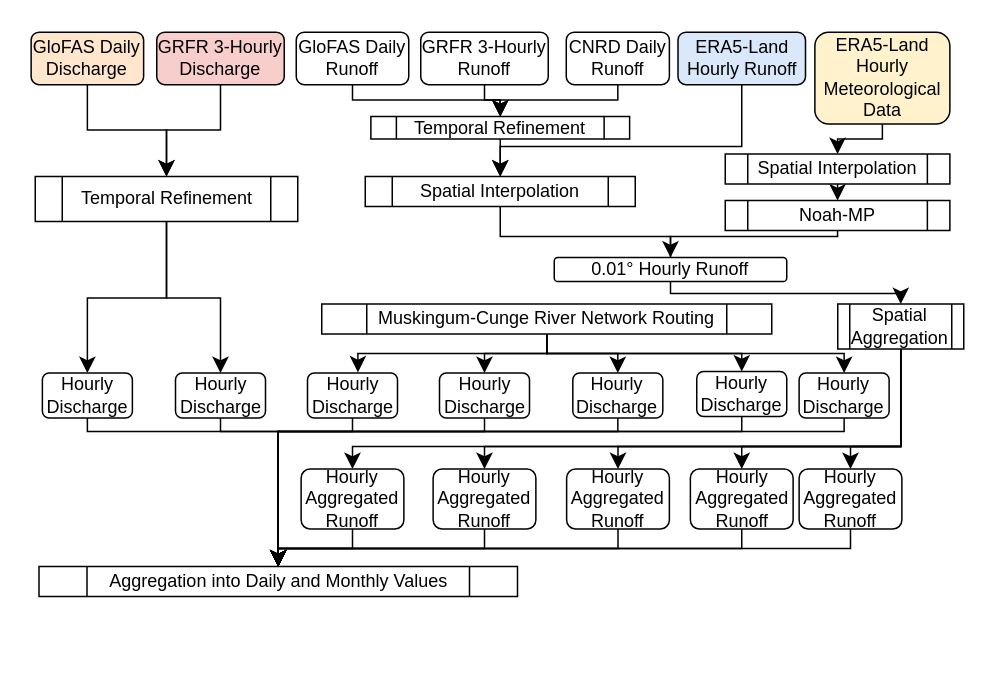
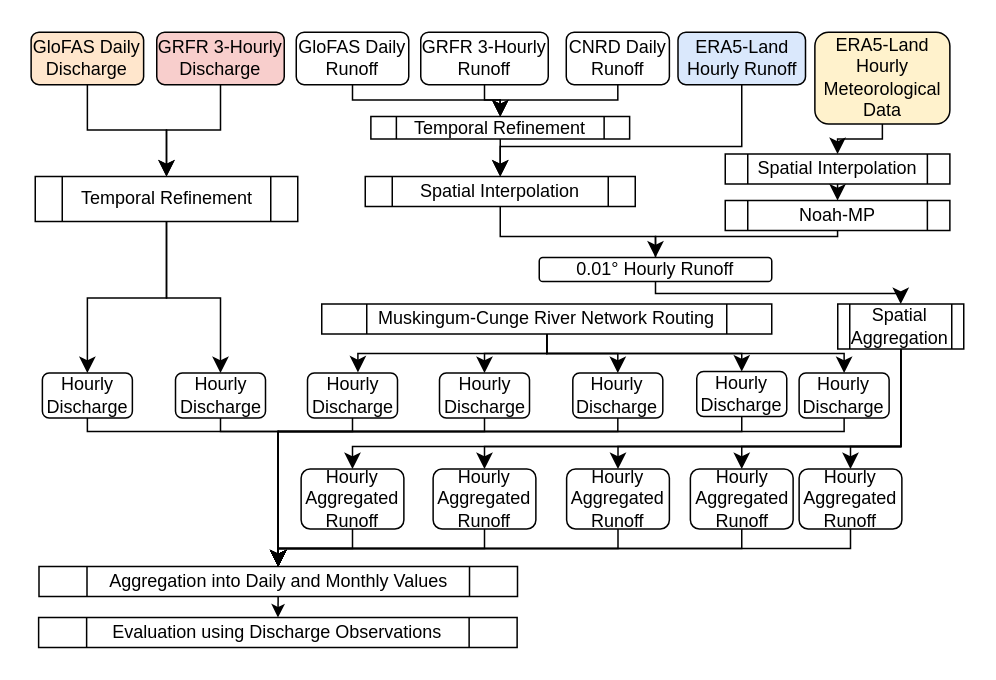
(671, 269) -> (656, 269)
none -> (278, 601)
none -> (278, 632)
